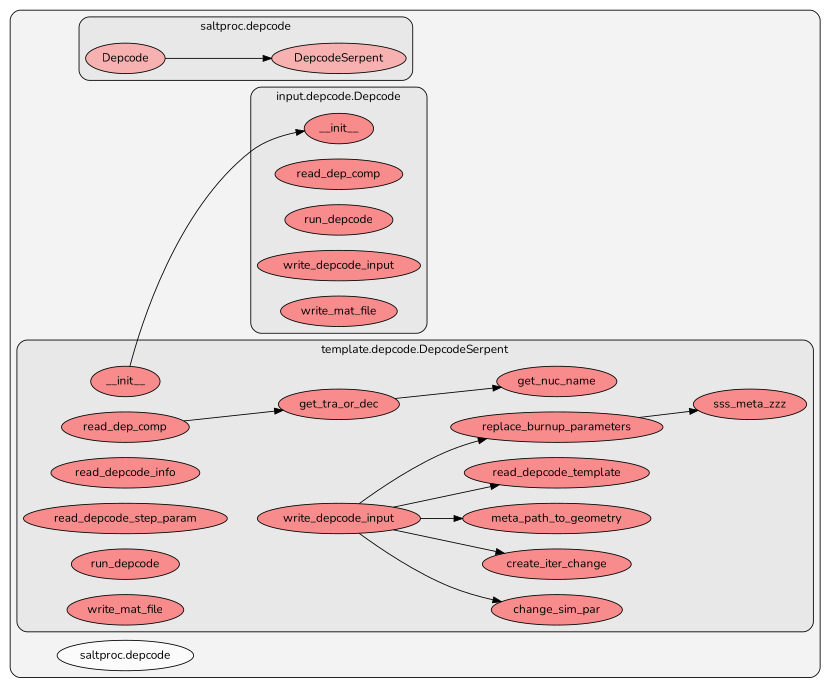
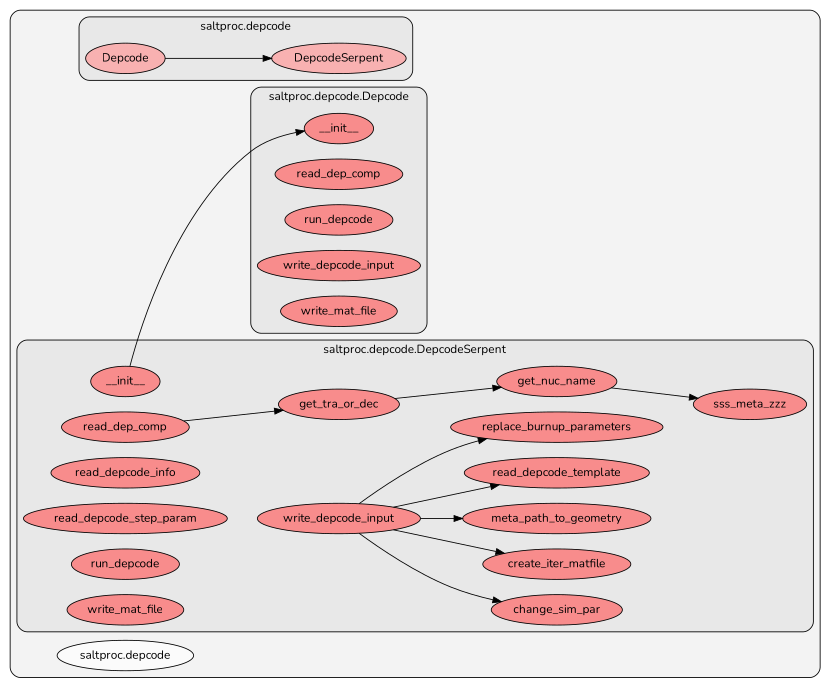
(339, 97) -> (339, 97)
(415, 350) -> (415, 350)
(664, 414) -> (650, 393)
(557, 564) -> (557, 564)
